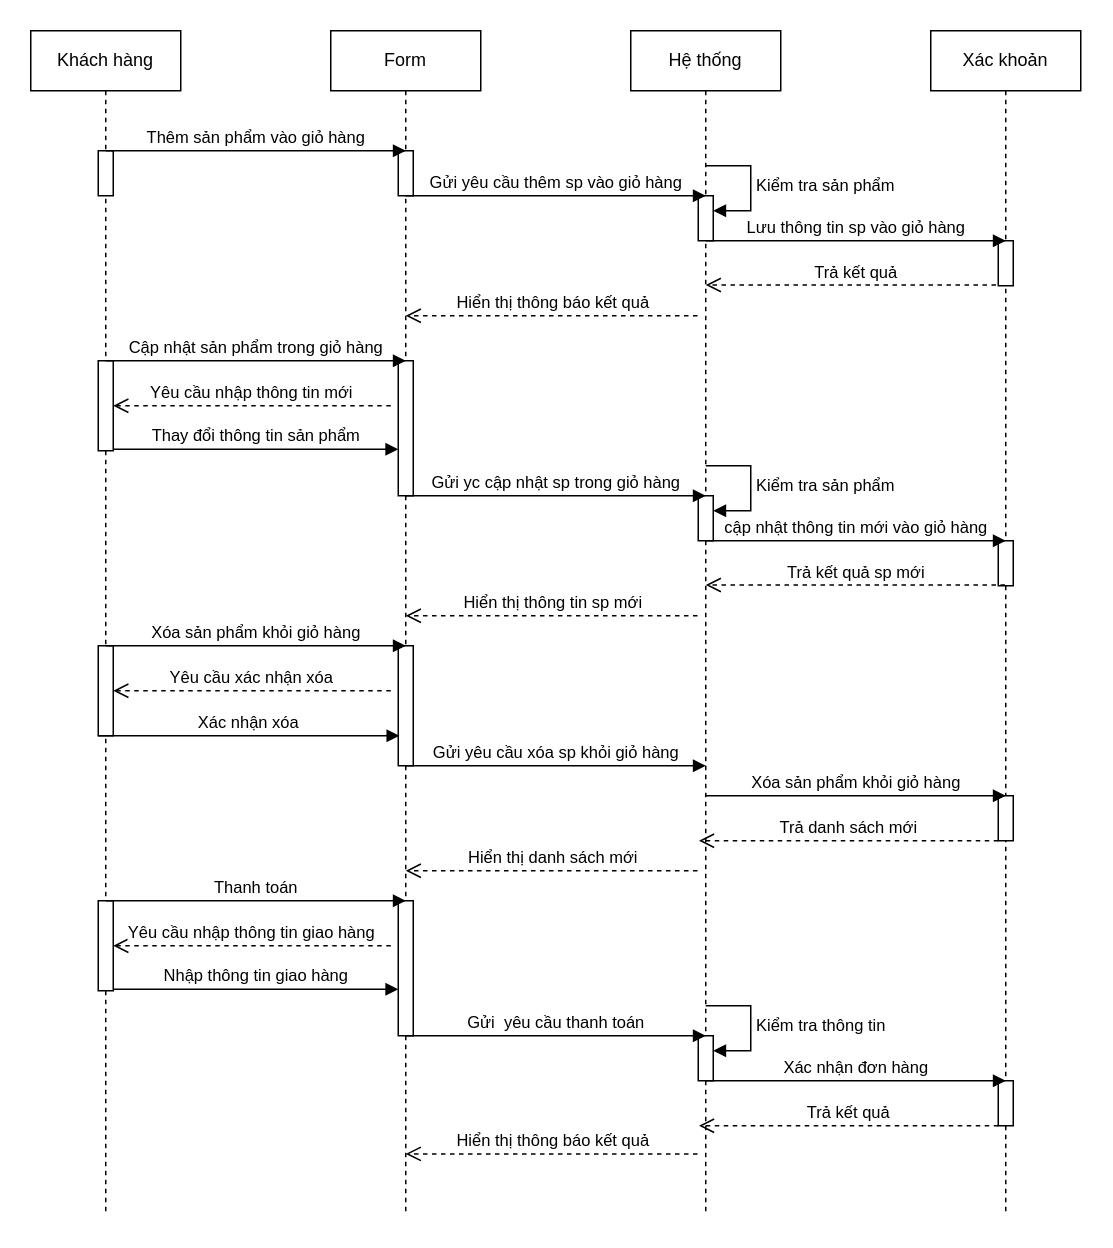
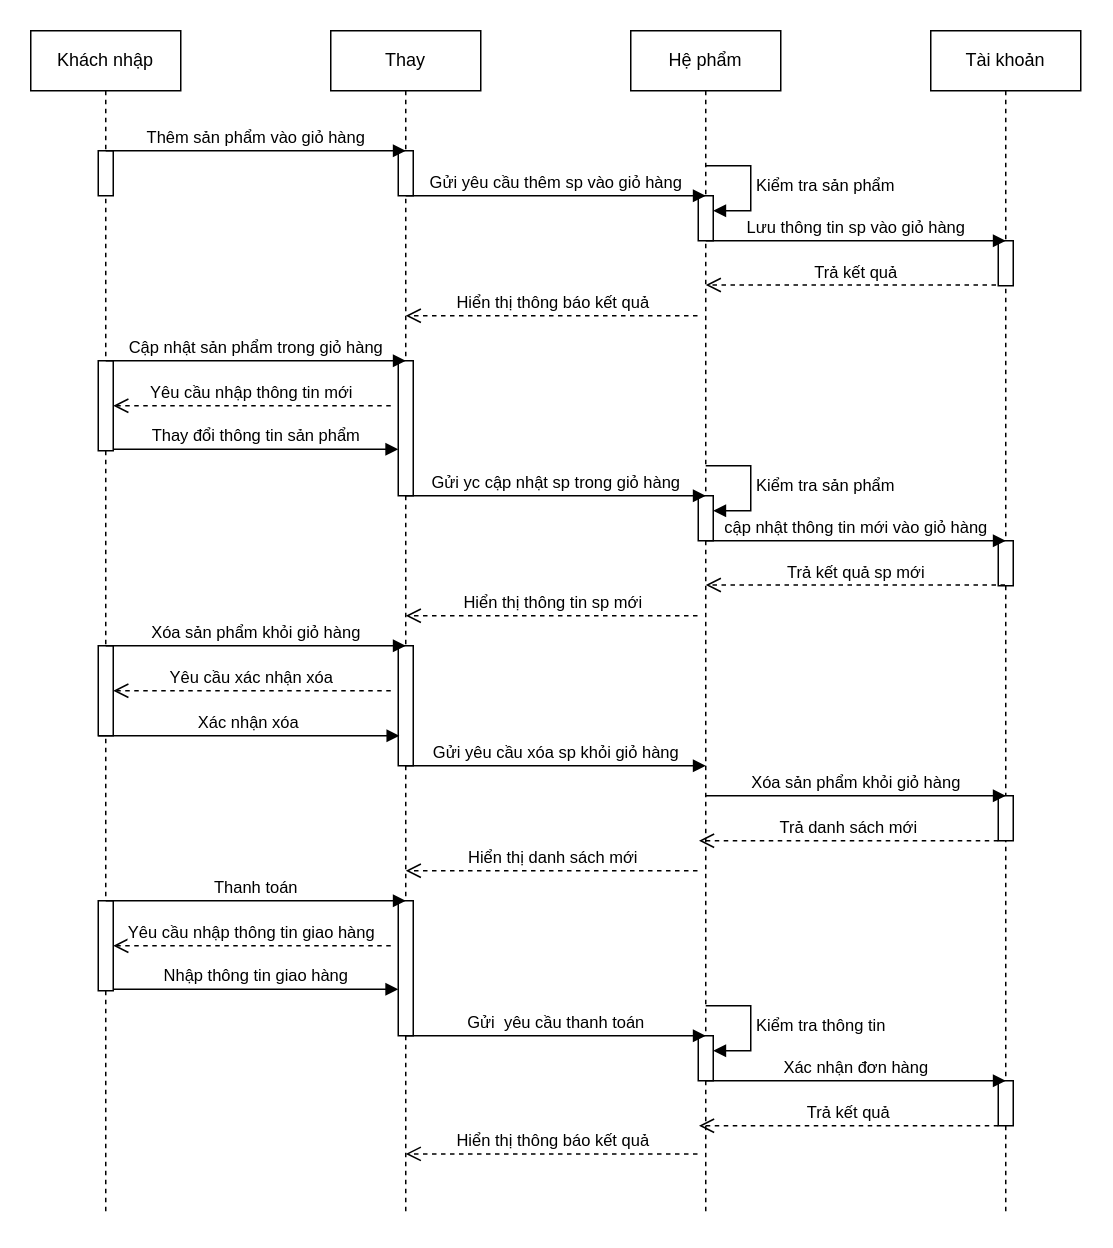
(106, 61) -> (106, 61)
(406, 61) -> (406, 61)
(706, 61) -> (706, 61)
(1006, 61) -> (1006, 61)
